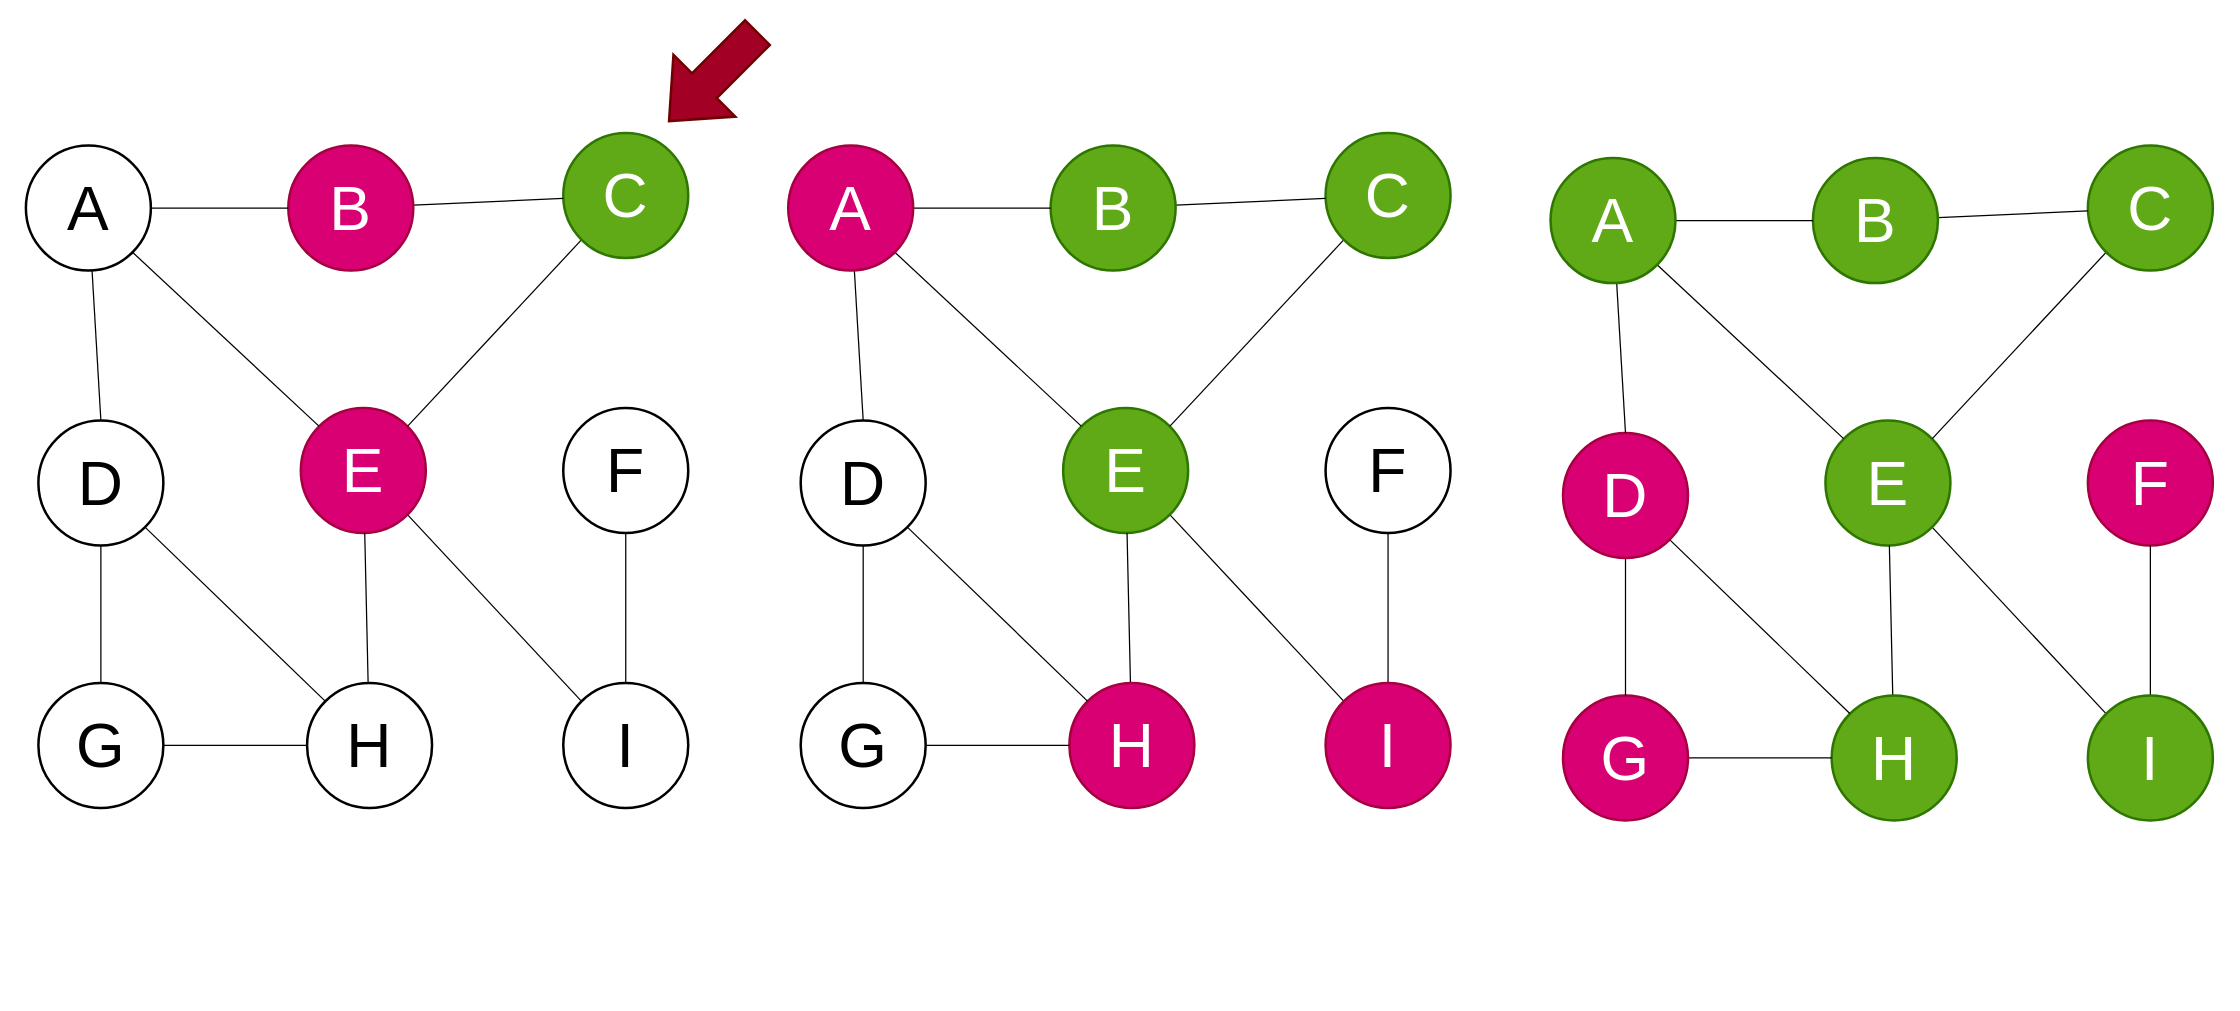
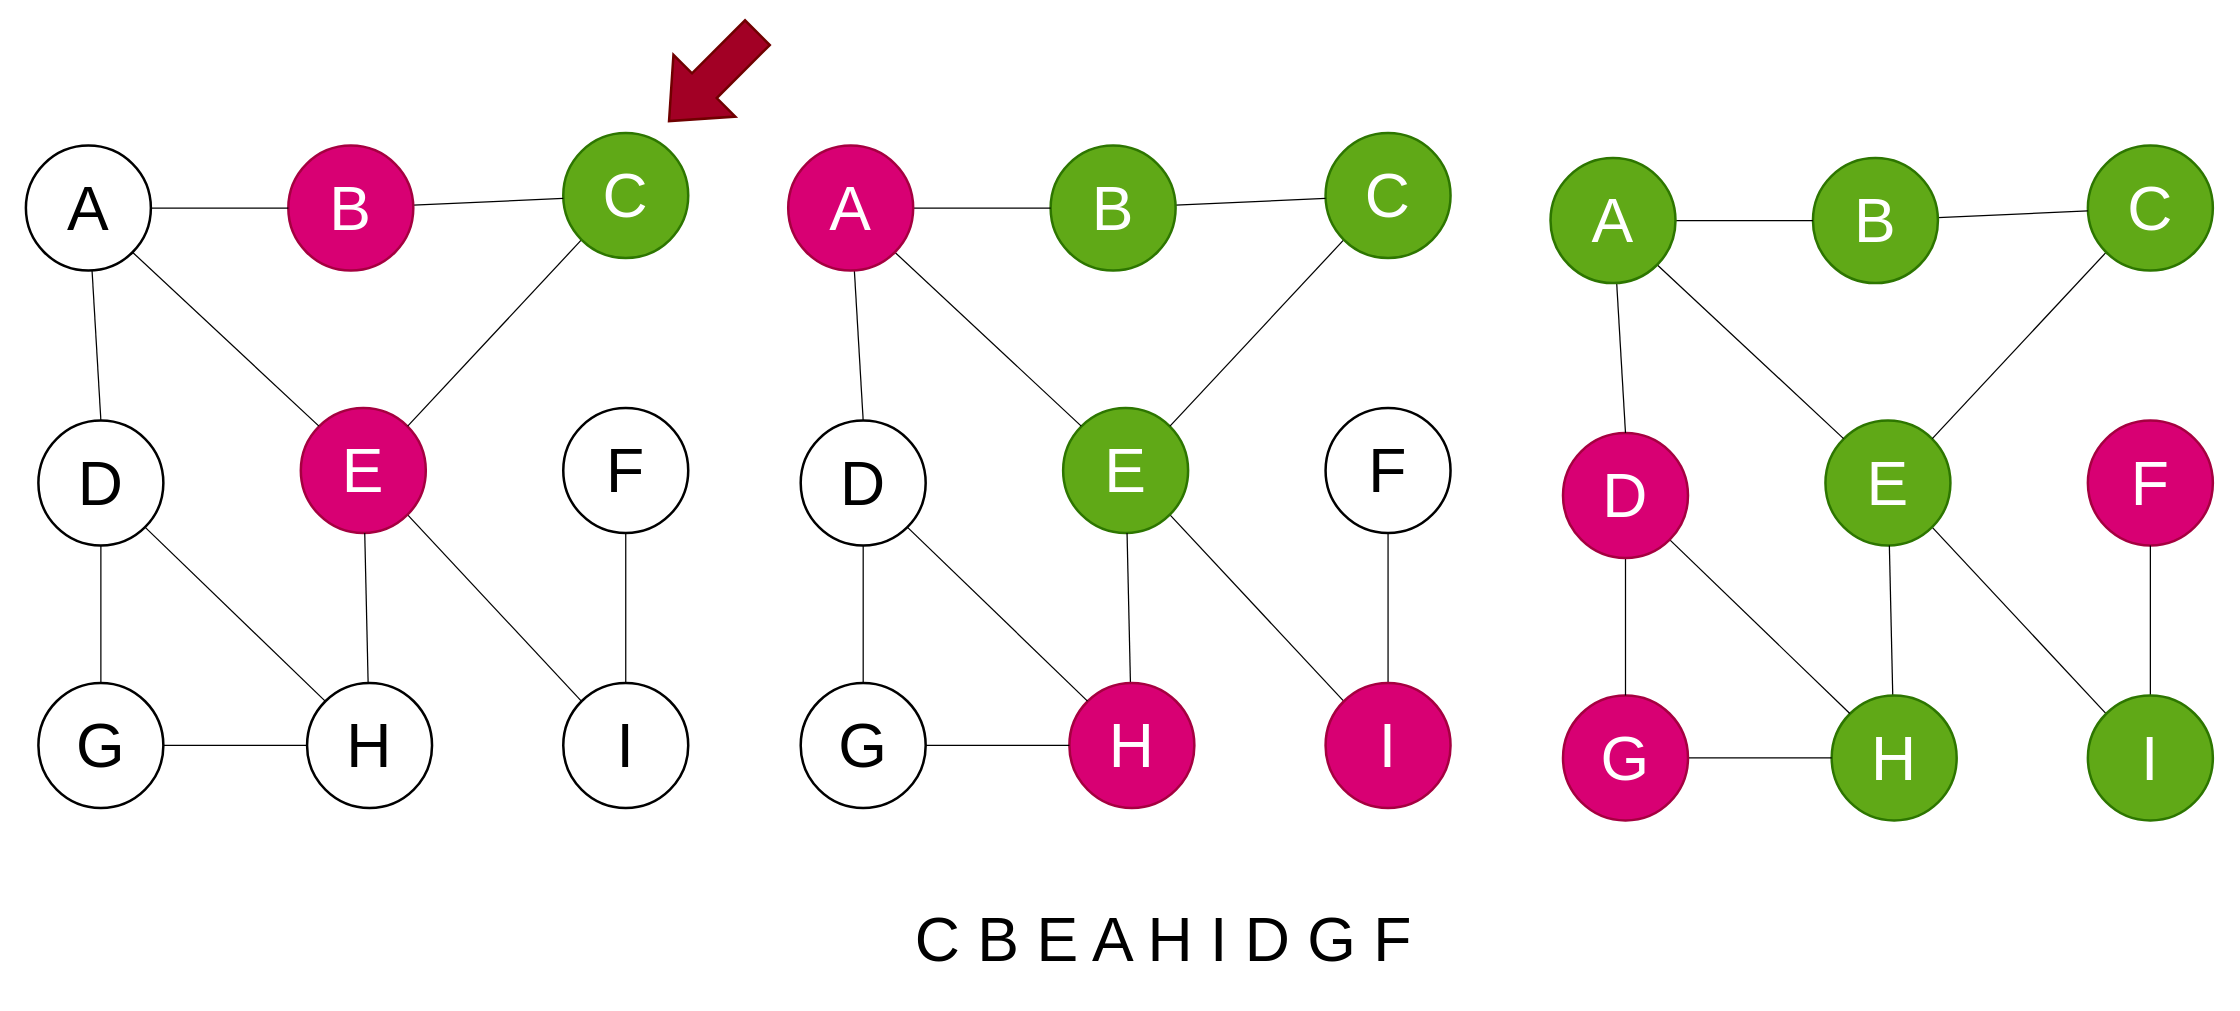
none -> (1163, 939)
